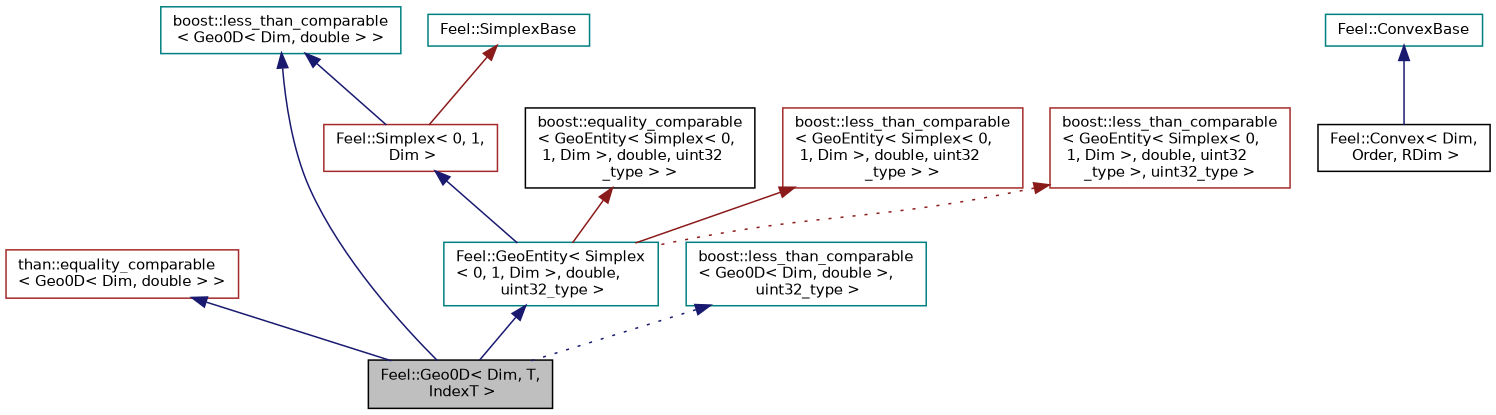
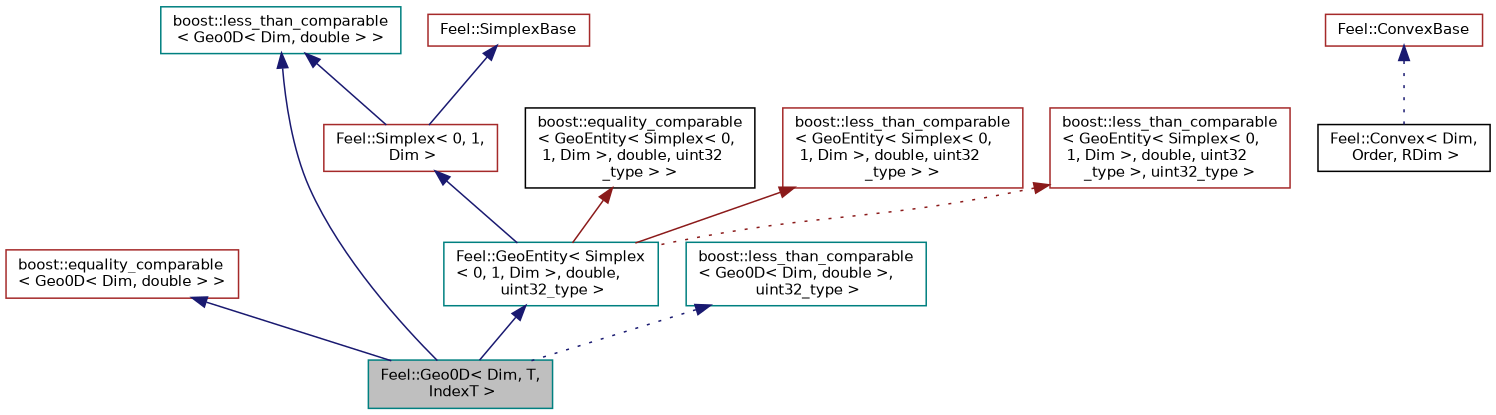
(509, 30) -> (509, 30)
(1404, 30) -> (1404, 30)
(458, 91) -> (458, 91)
(1404, 93) -> (1404, 93)
(122, 274) -> (122, 274)
(460, 384) -> (460, 384)
